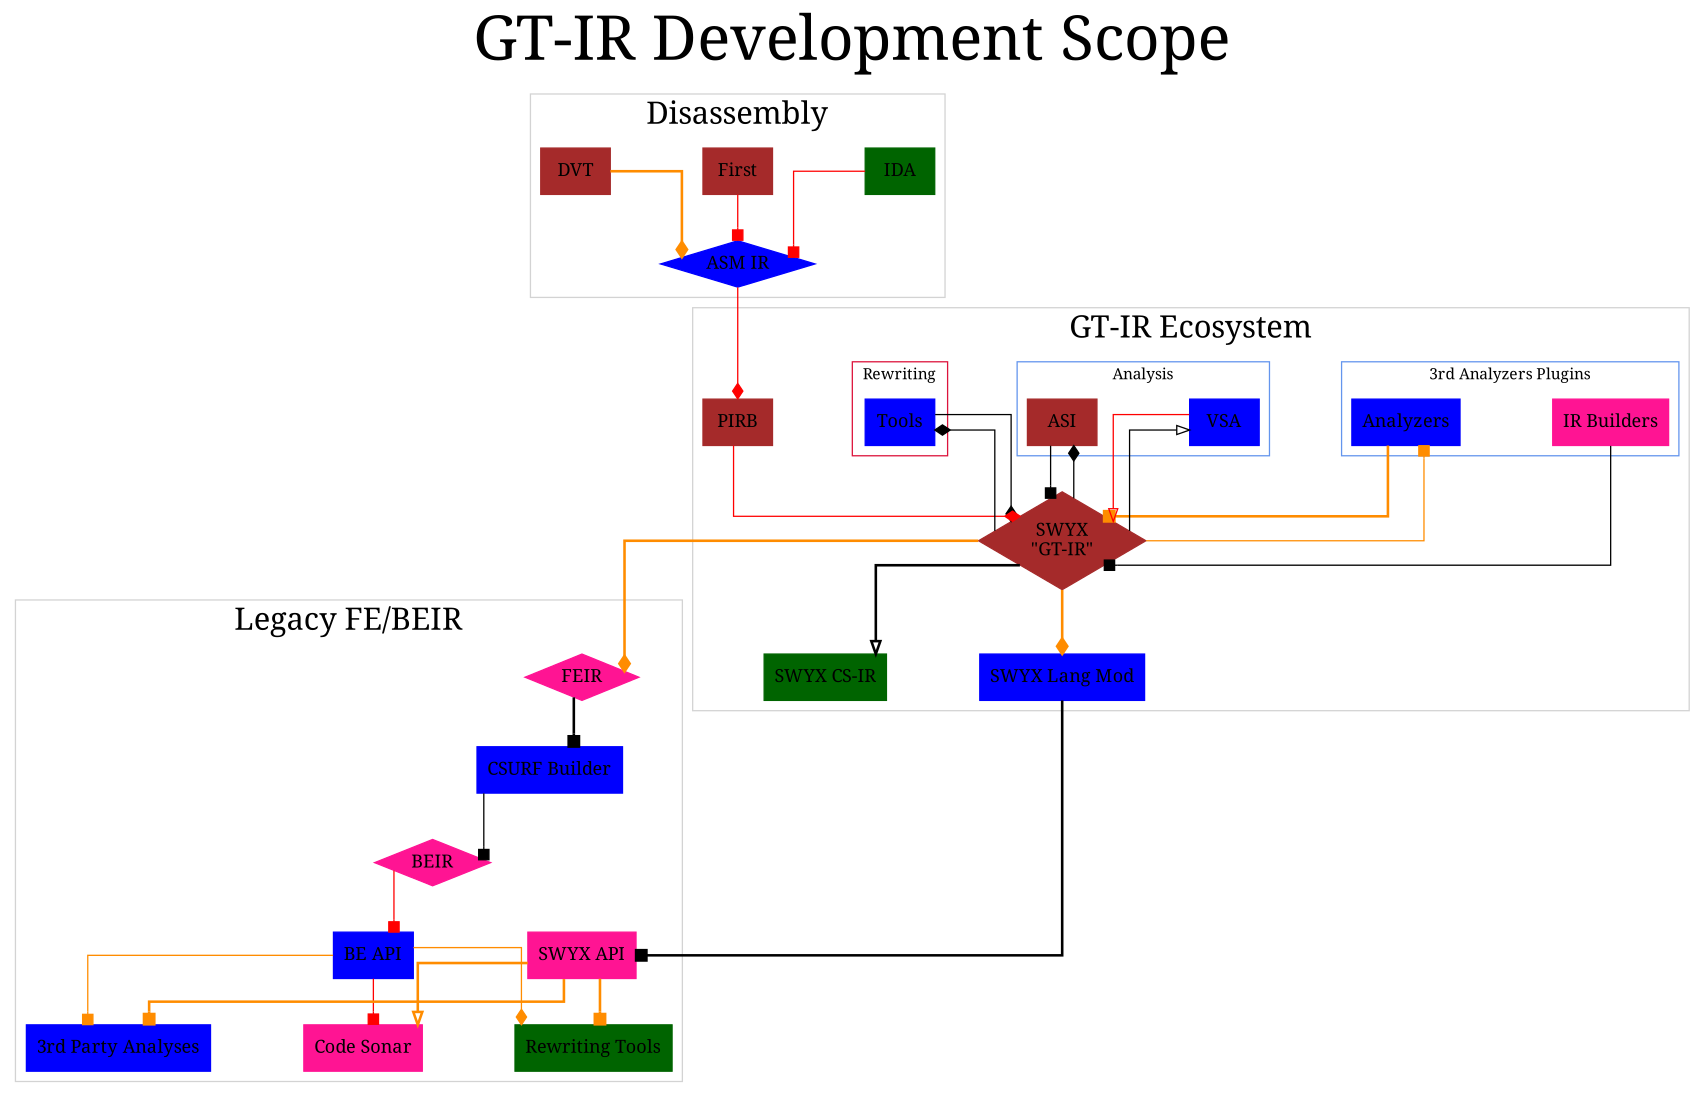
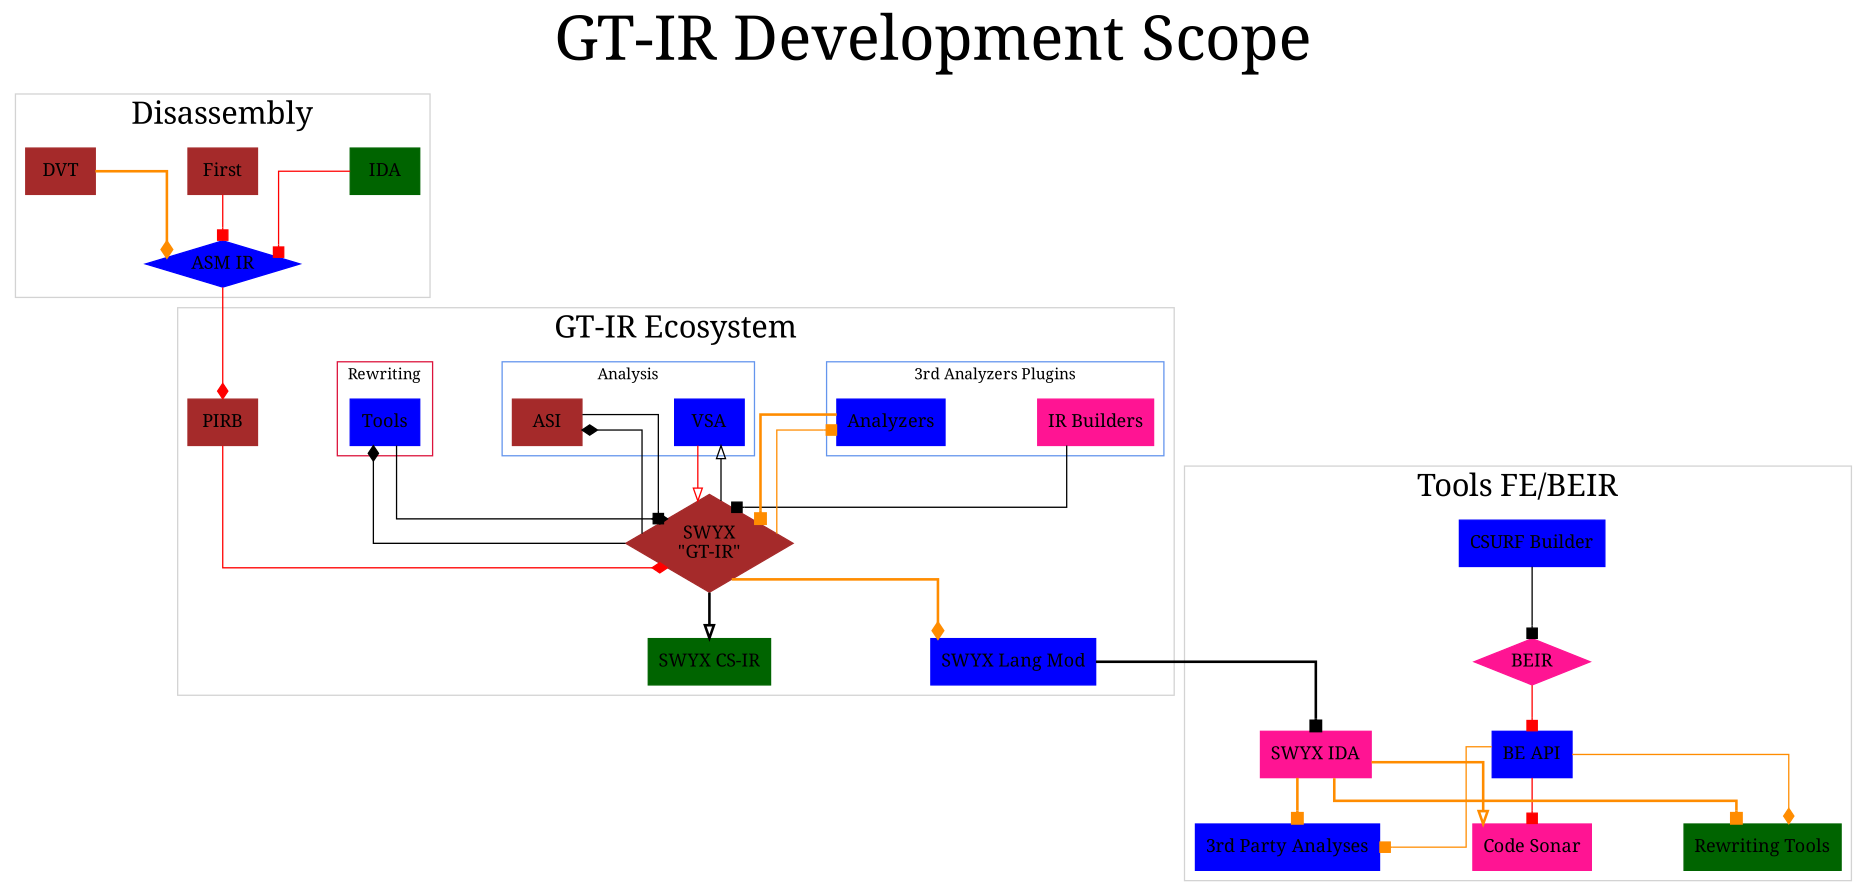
(349, 622) -> (1518, 488)
(582, 677) -> none
(582, 955) -> (1316, 754)
